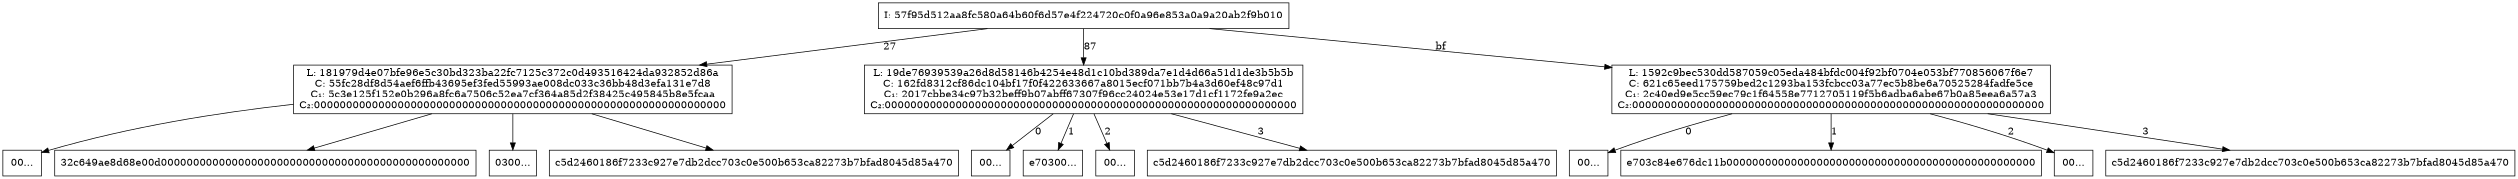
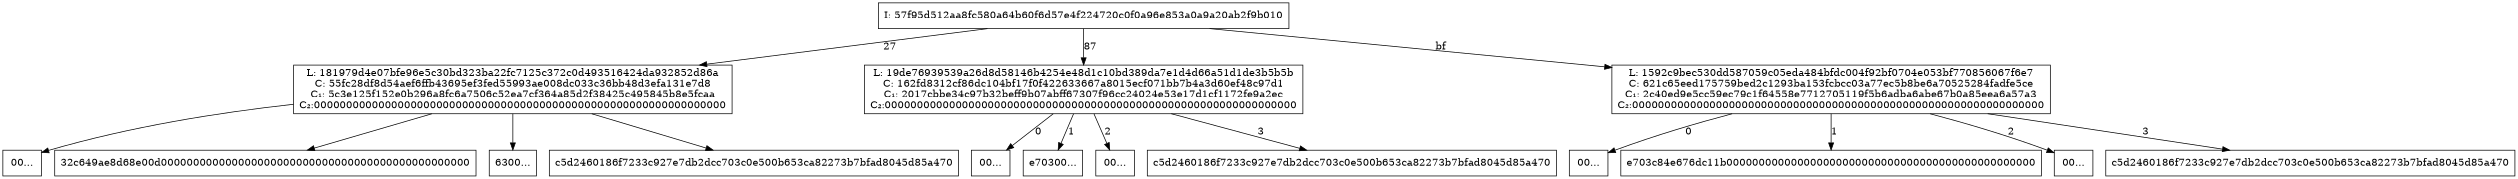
(513, 163) -> (513, 163)
